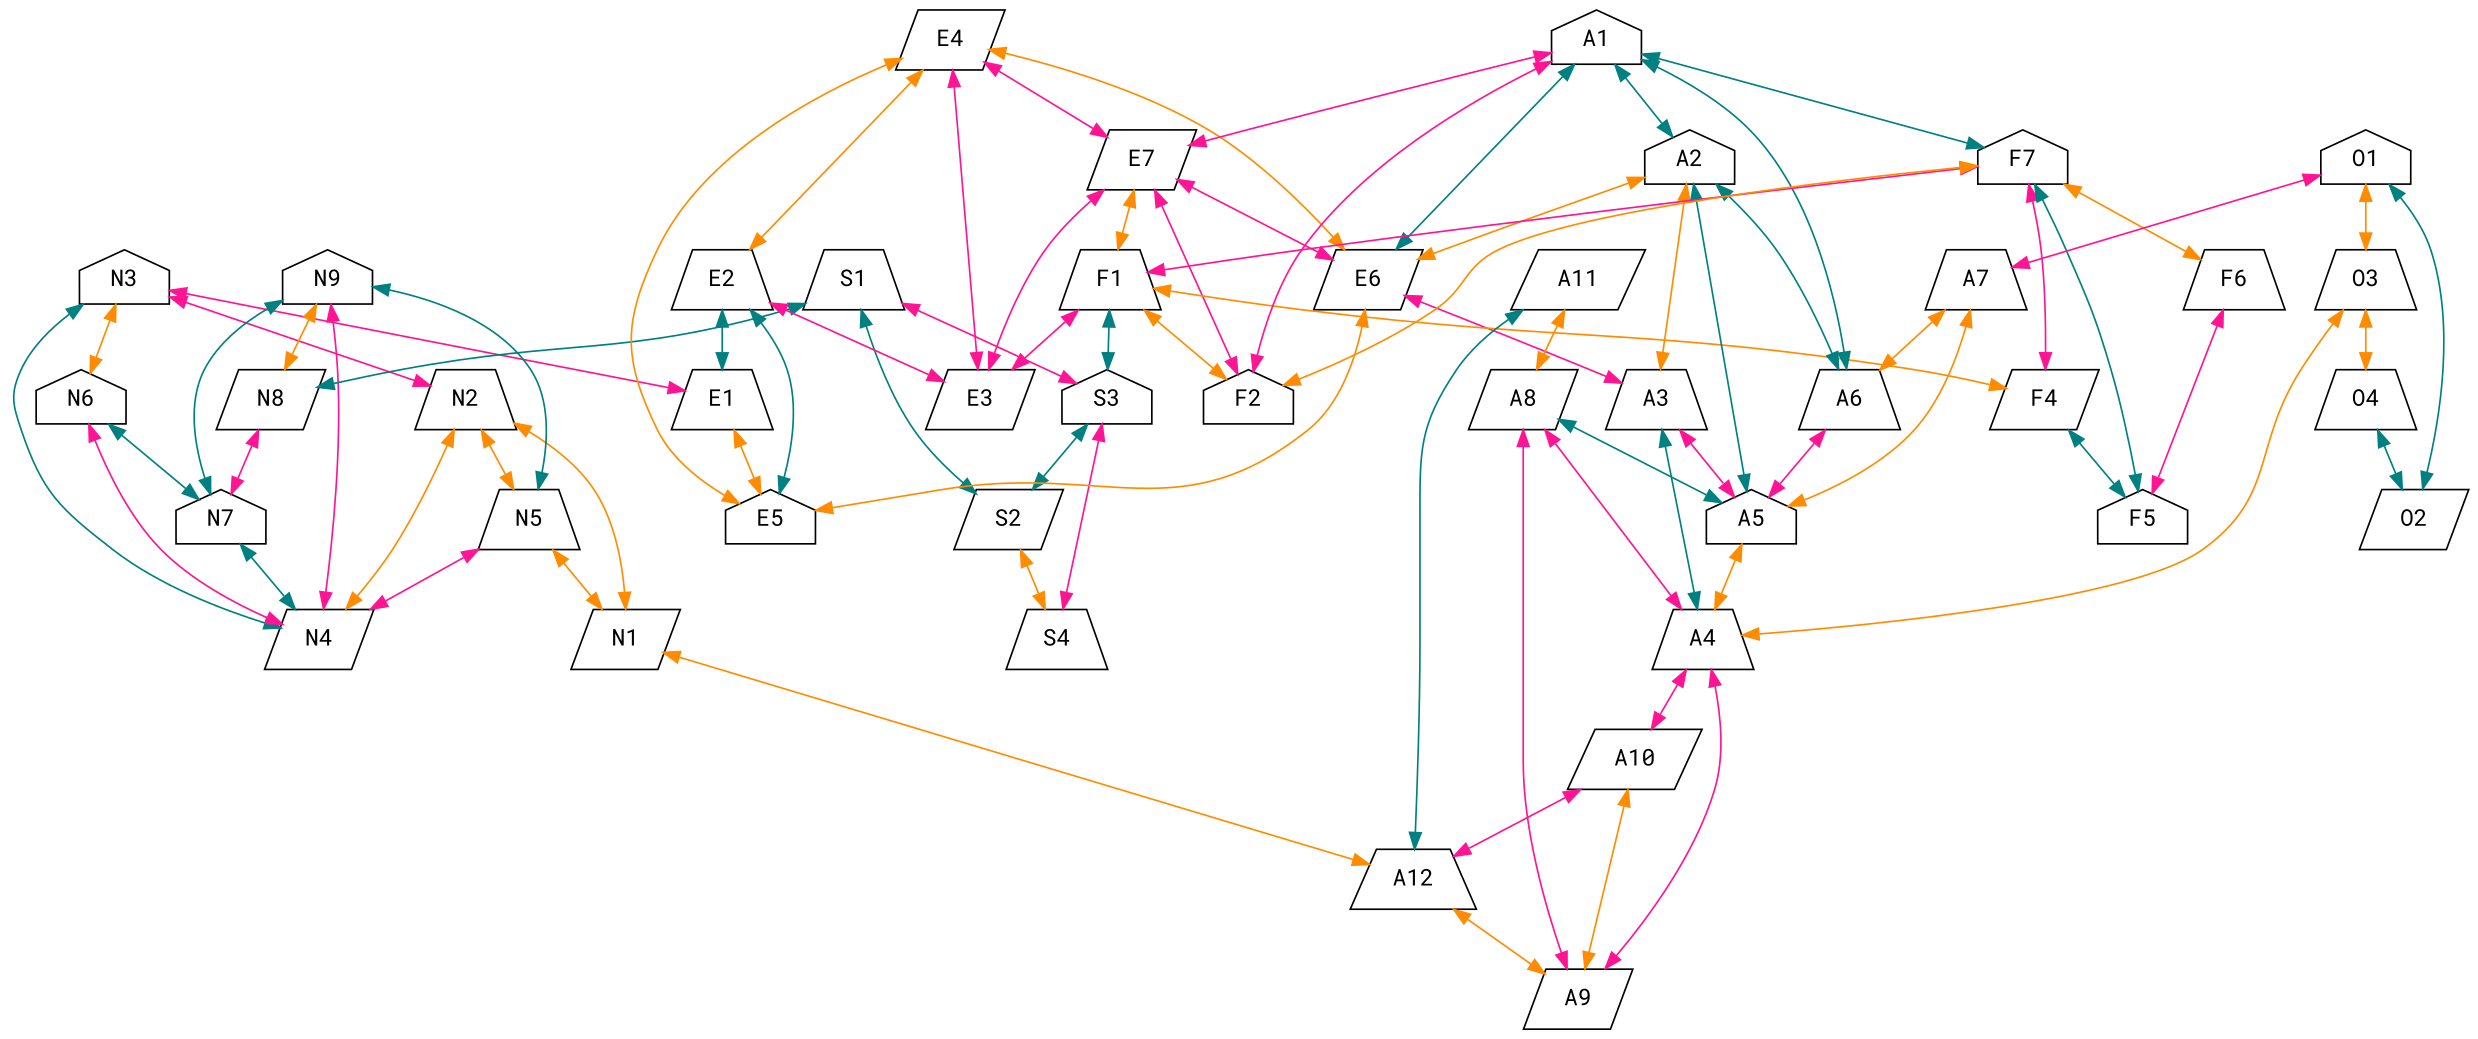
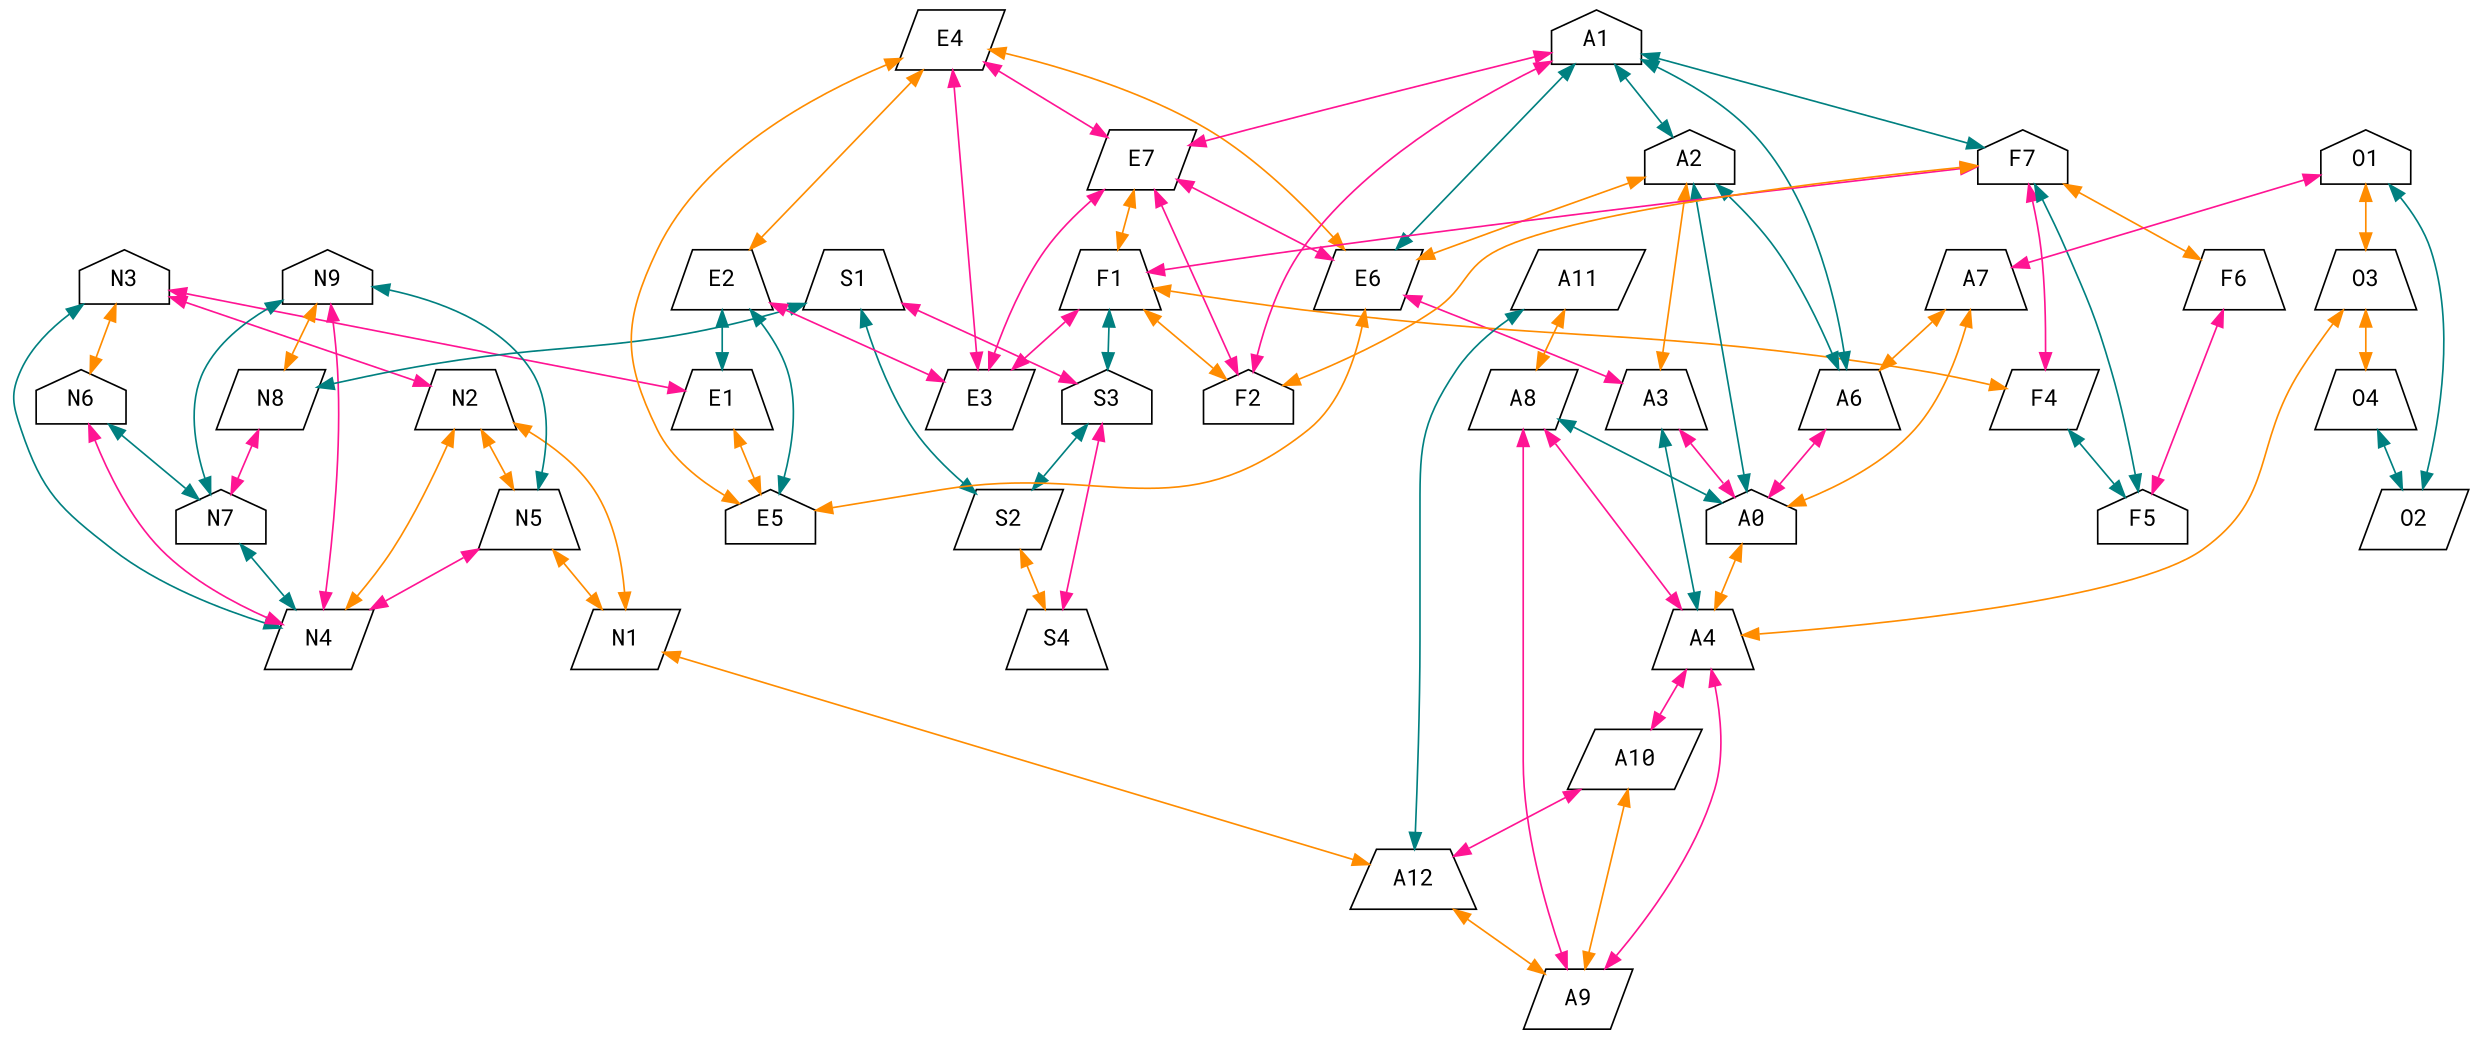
(1751, 520) -> (1751, 520)
